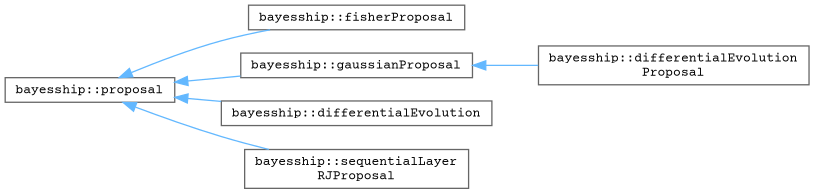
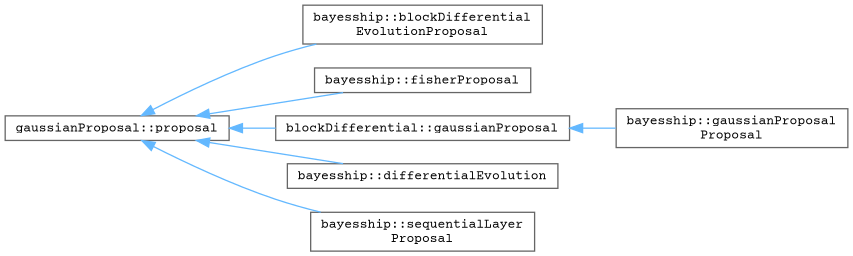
none -> (423, 25)
(357, 65) -> (423, 128)
(674, 65) -> (732, 128)
(90, 90) -> (117, 128)
(357, 169) -> (423, 232)
